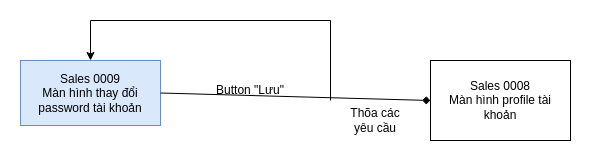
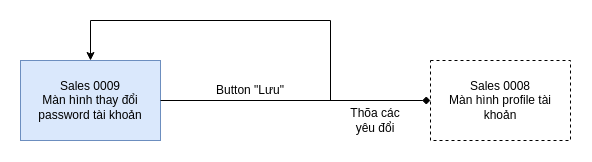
(91, 93) -> (91, 101)
(501, 101) -> (501, 101)
(376, 121) -> (376, 121)
